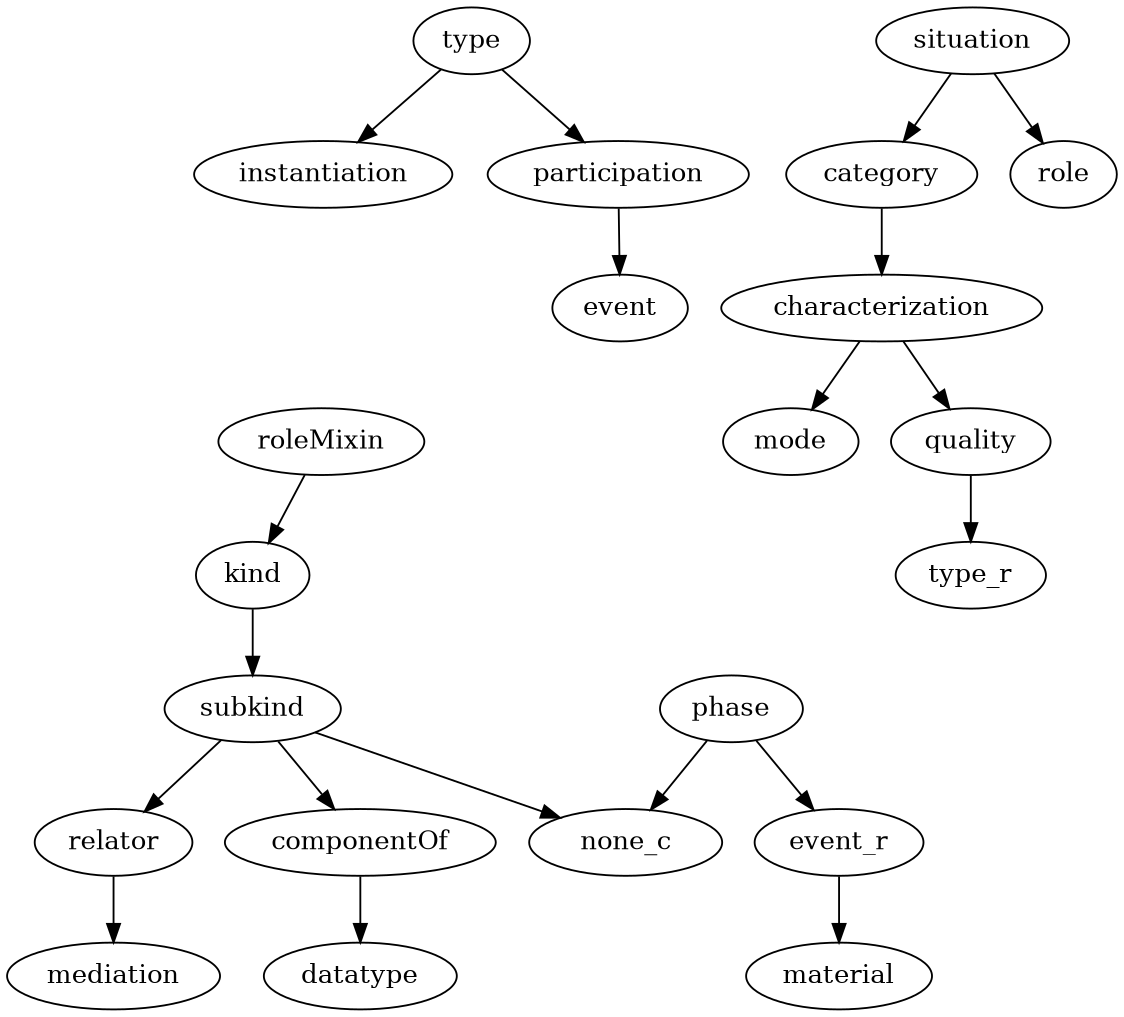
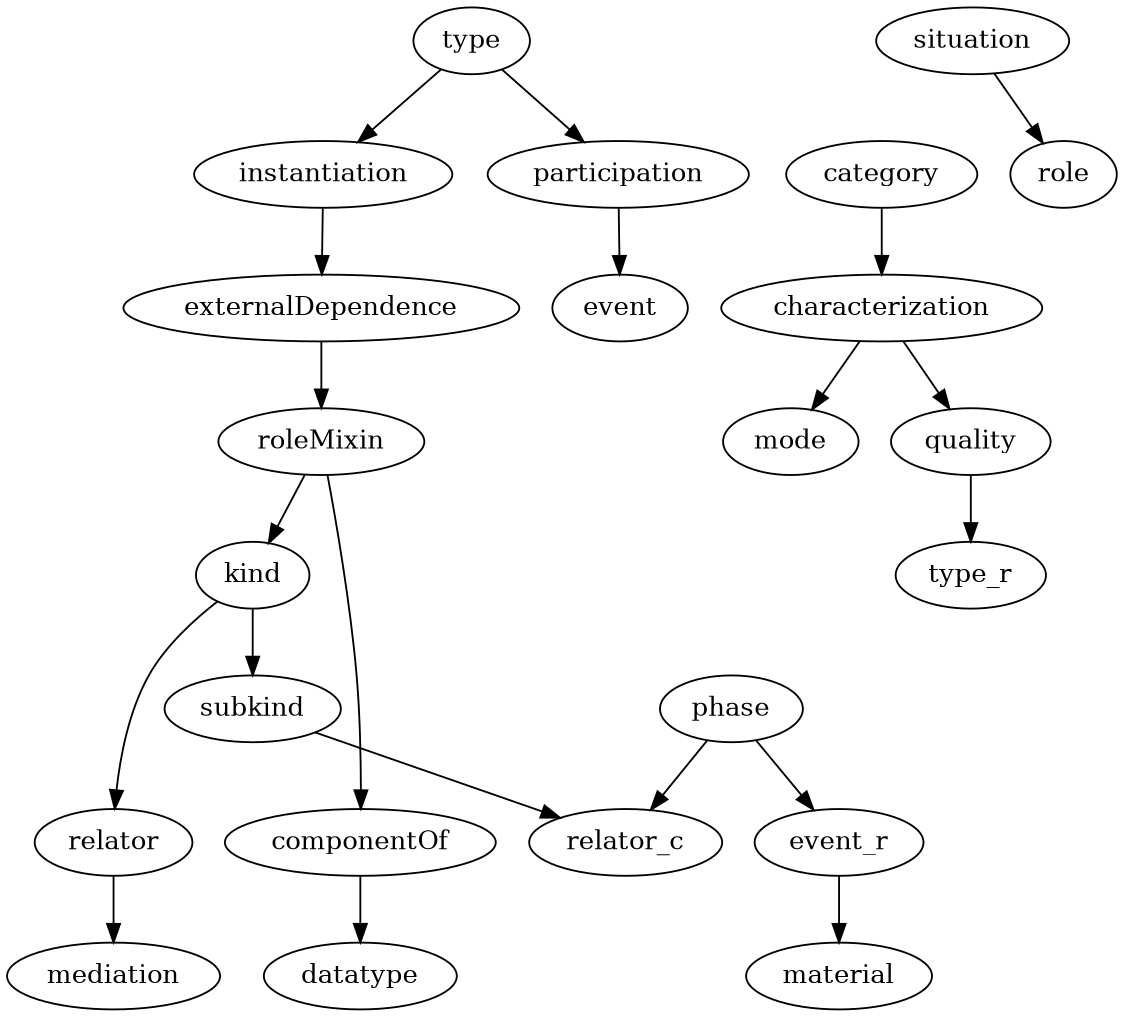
(933, 100) -> none
none -> (321, 308)
(300, 768) -> (352, 632)
(190, 770) -> (145, 684)
(626, 842) -> (626, 842)
